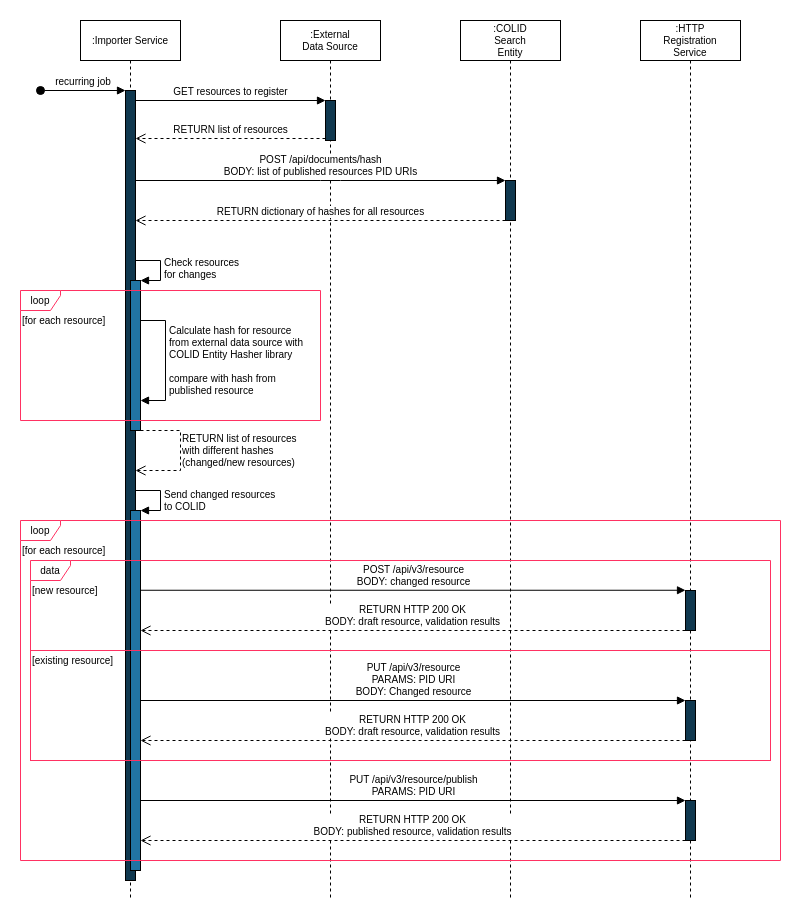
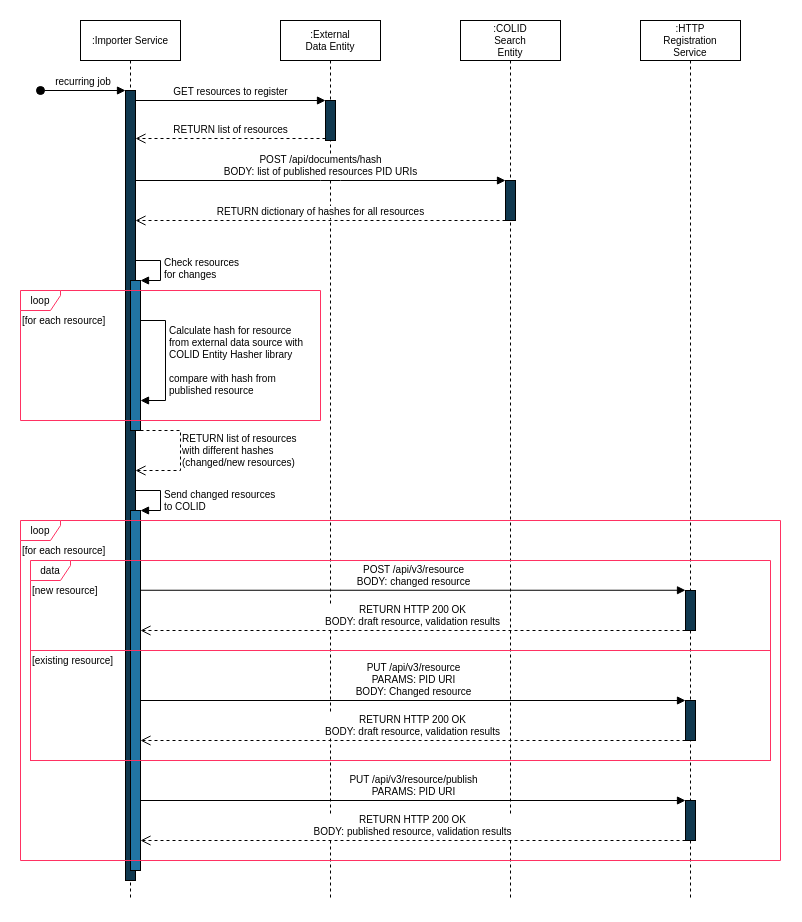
(330, 35) -> (330, 35)
